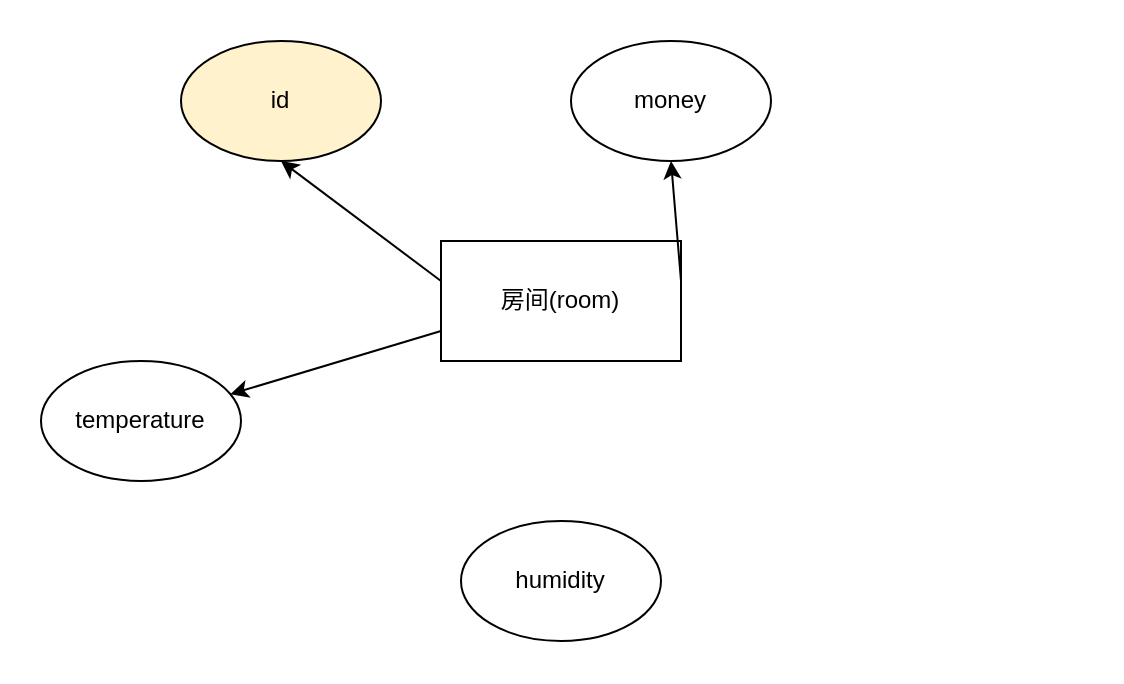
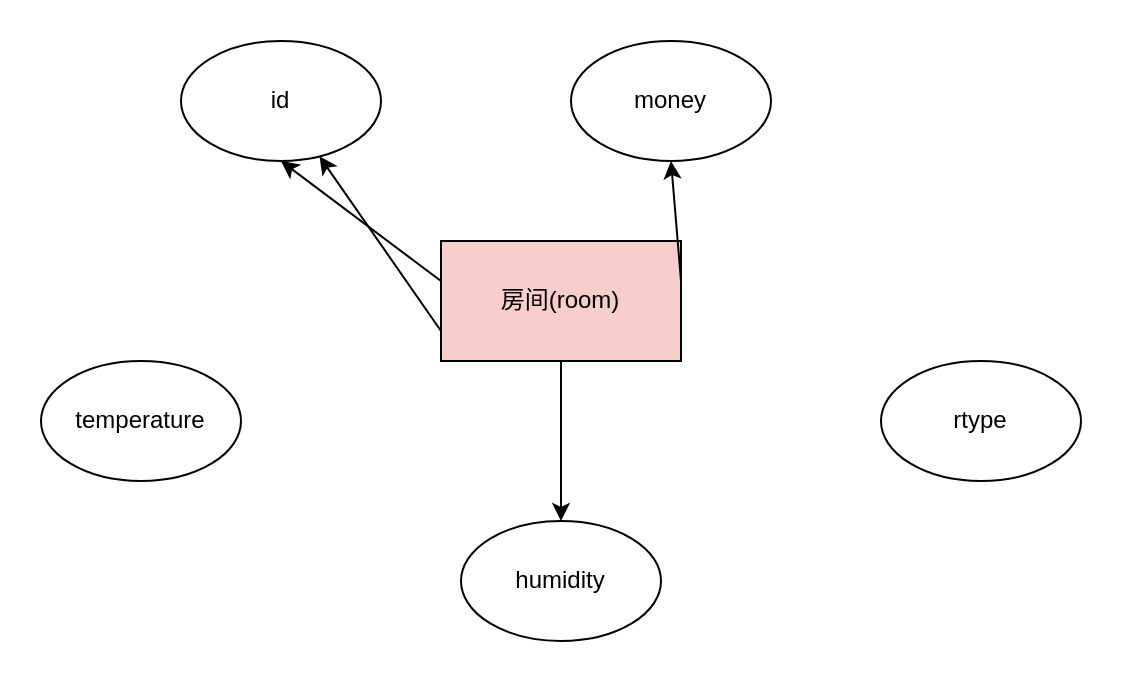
(281, 101) -> (281, 101)
(561, 301) -> (561, 301)
(342, 361) -> (407, 282)
none -> (981, 421)
none -> (561, 434)
